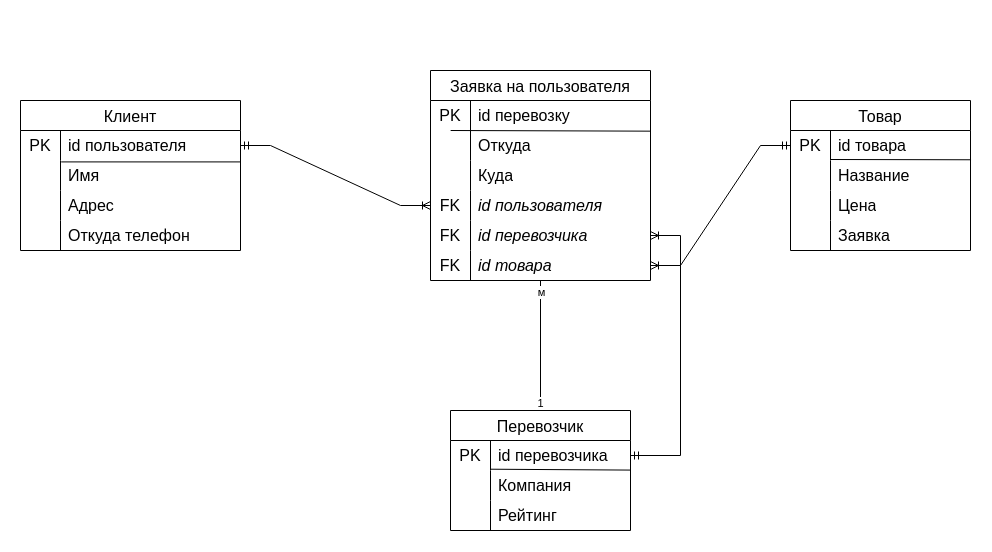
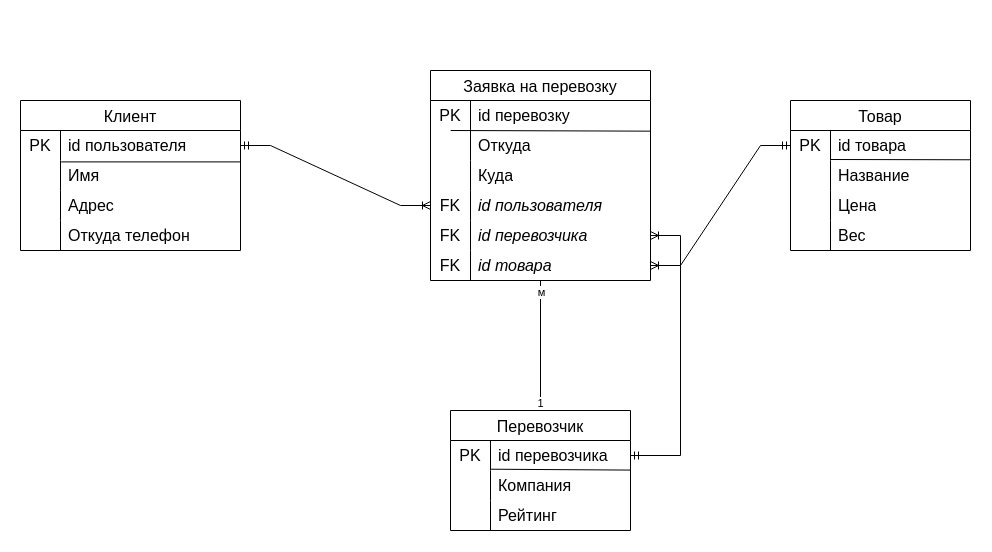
(540, 87) -> (540, 87)
(865, 236) -> (852, 236)
